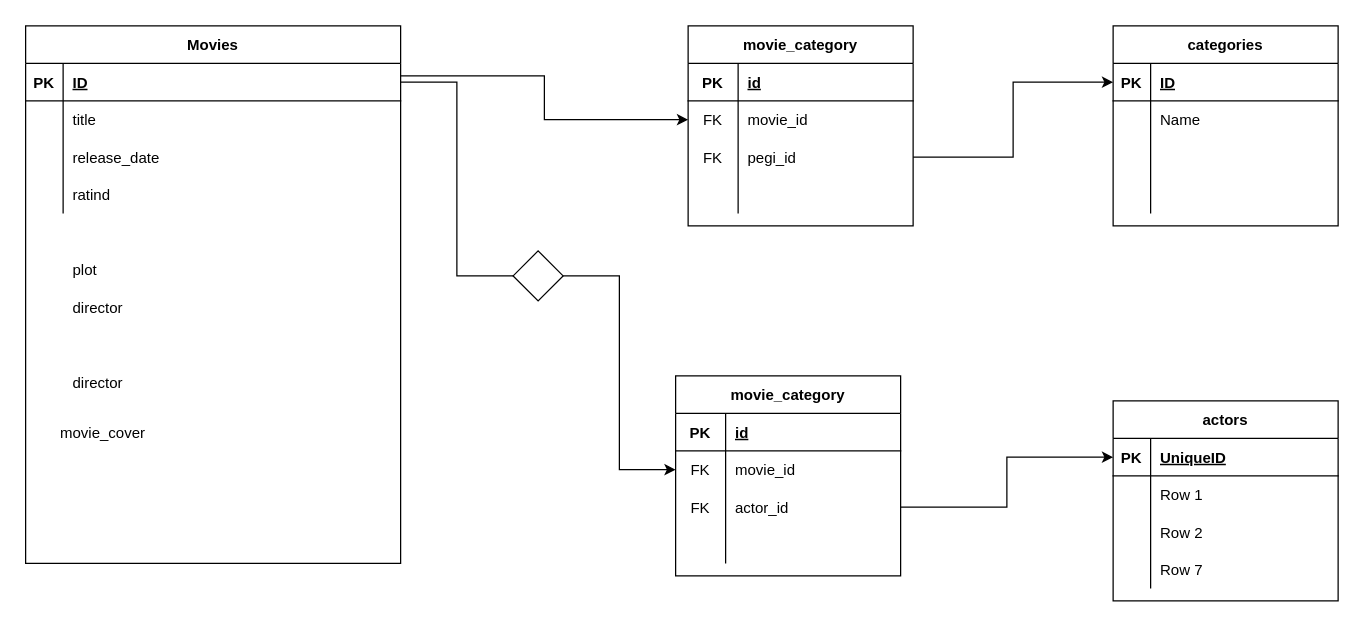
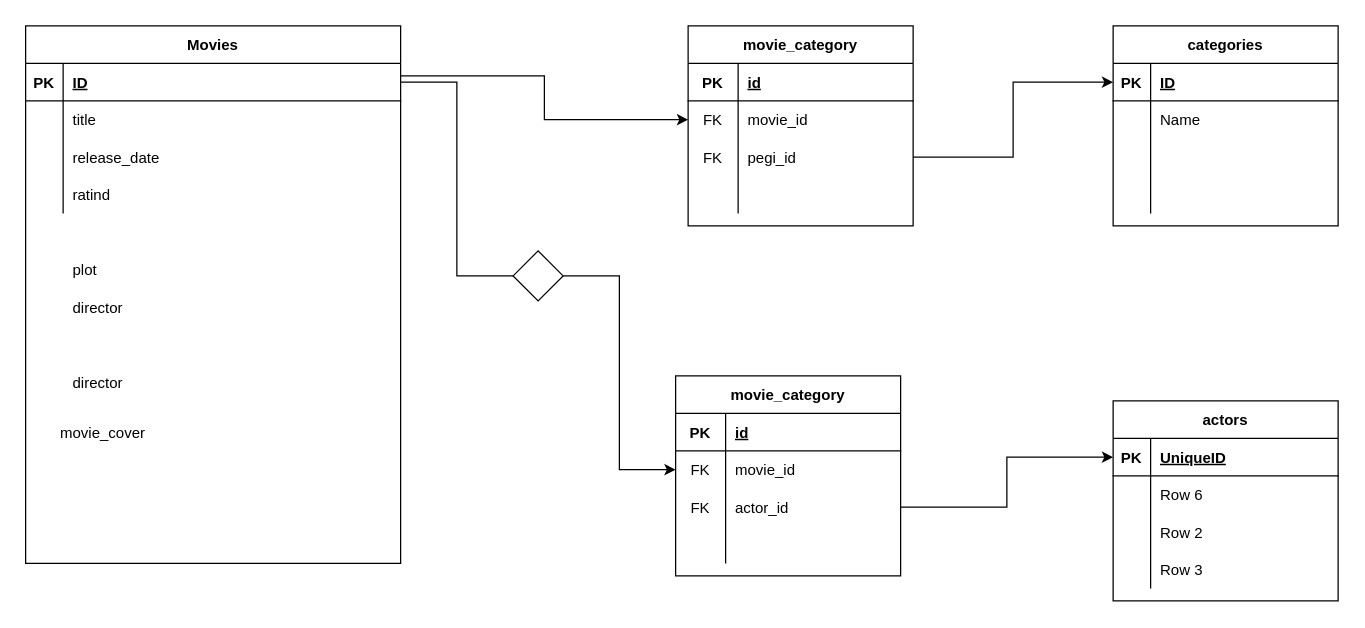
(1179, 495) -> (1179, 495)
(1179, 570) -> (1179, 570)
